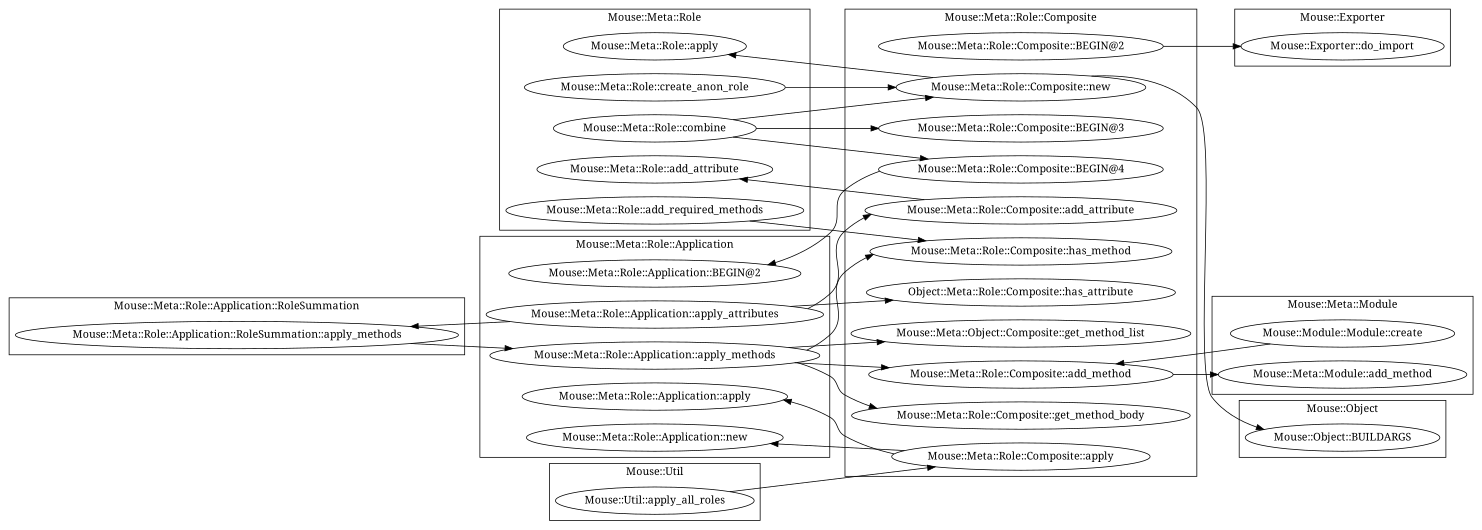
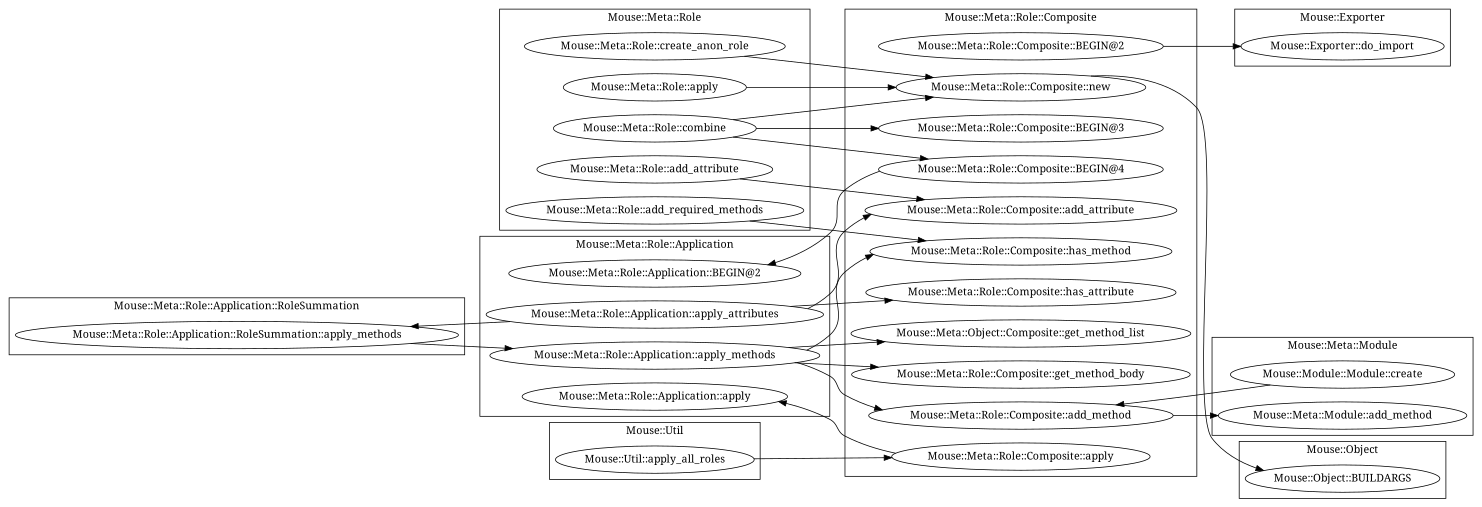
(835, 66) -> (817, 87)
(836, 190) -> (828, 189)
(1021, 292) -> (1021, 292)
(655, 438) -> none
